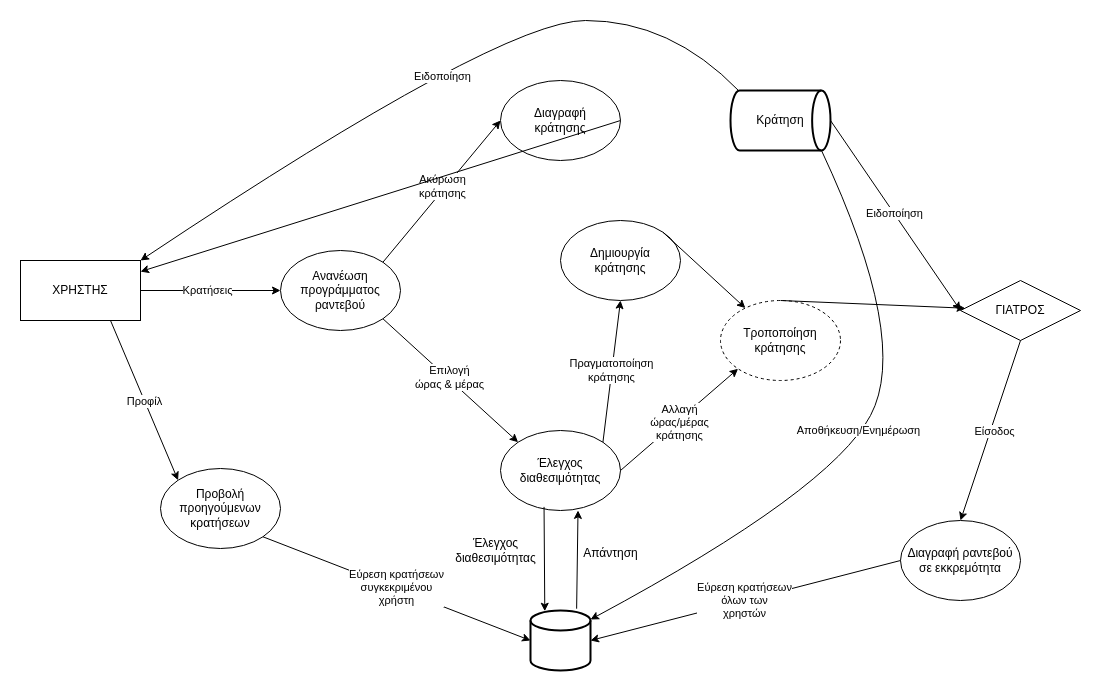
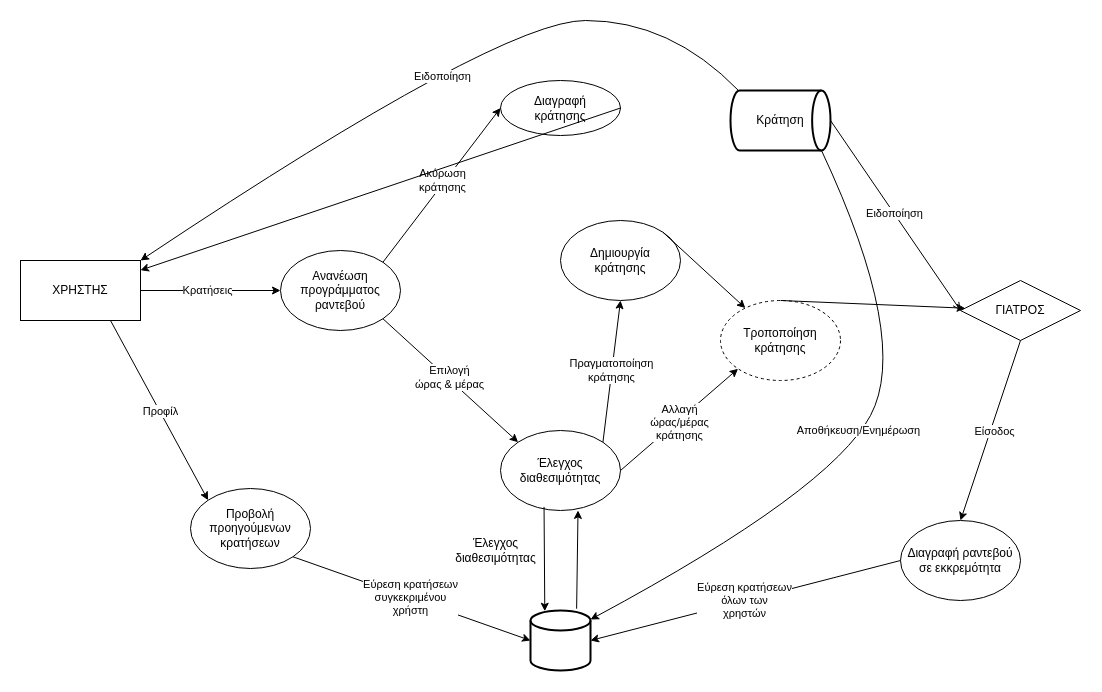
(561, 121) -> (561, 108)
(956, 304) -> (956, 304)
(221, 509) -> (251, 529)
(611, 554) -> none
